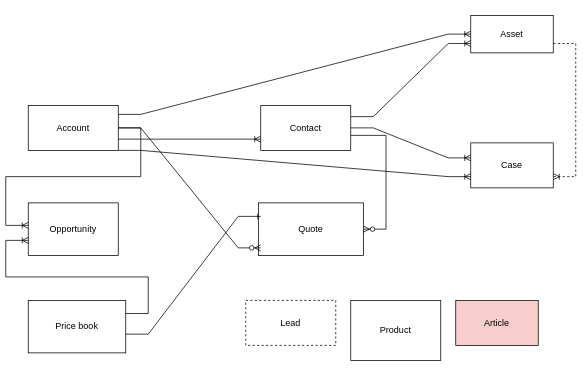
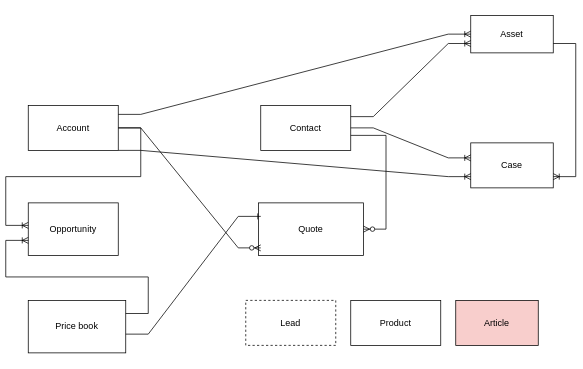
(576, 110) -> (576, 110)
(189, 139) -> none
(396, 330) -> (396, 323)
